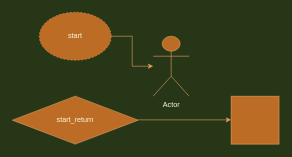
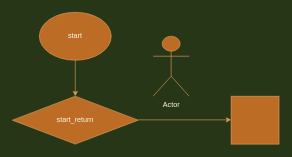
(75, 36) -> (75, 36)
(131, 36) -> (75, 90)
